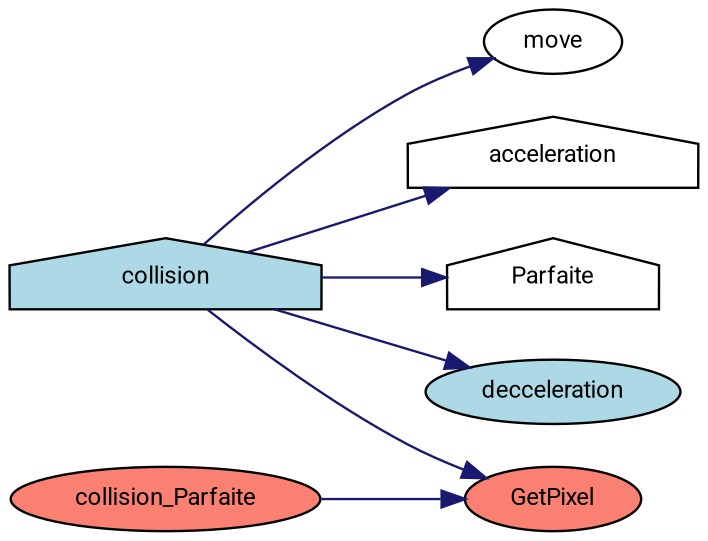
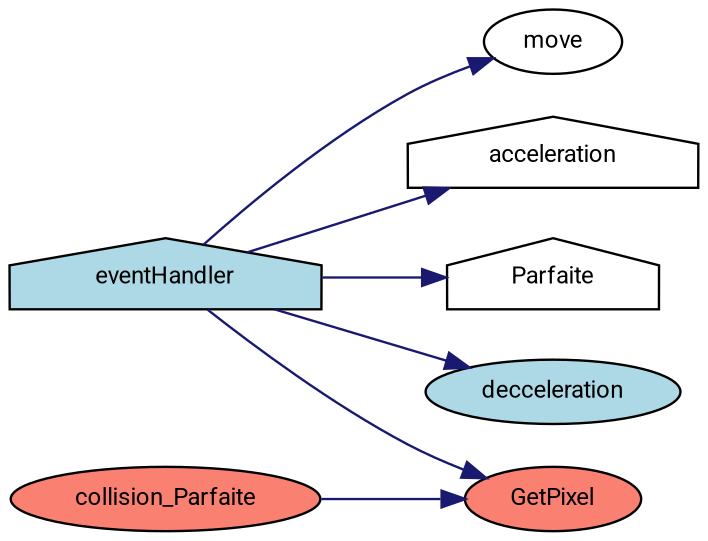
(166, 277) -> (166, 277)
